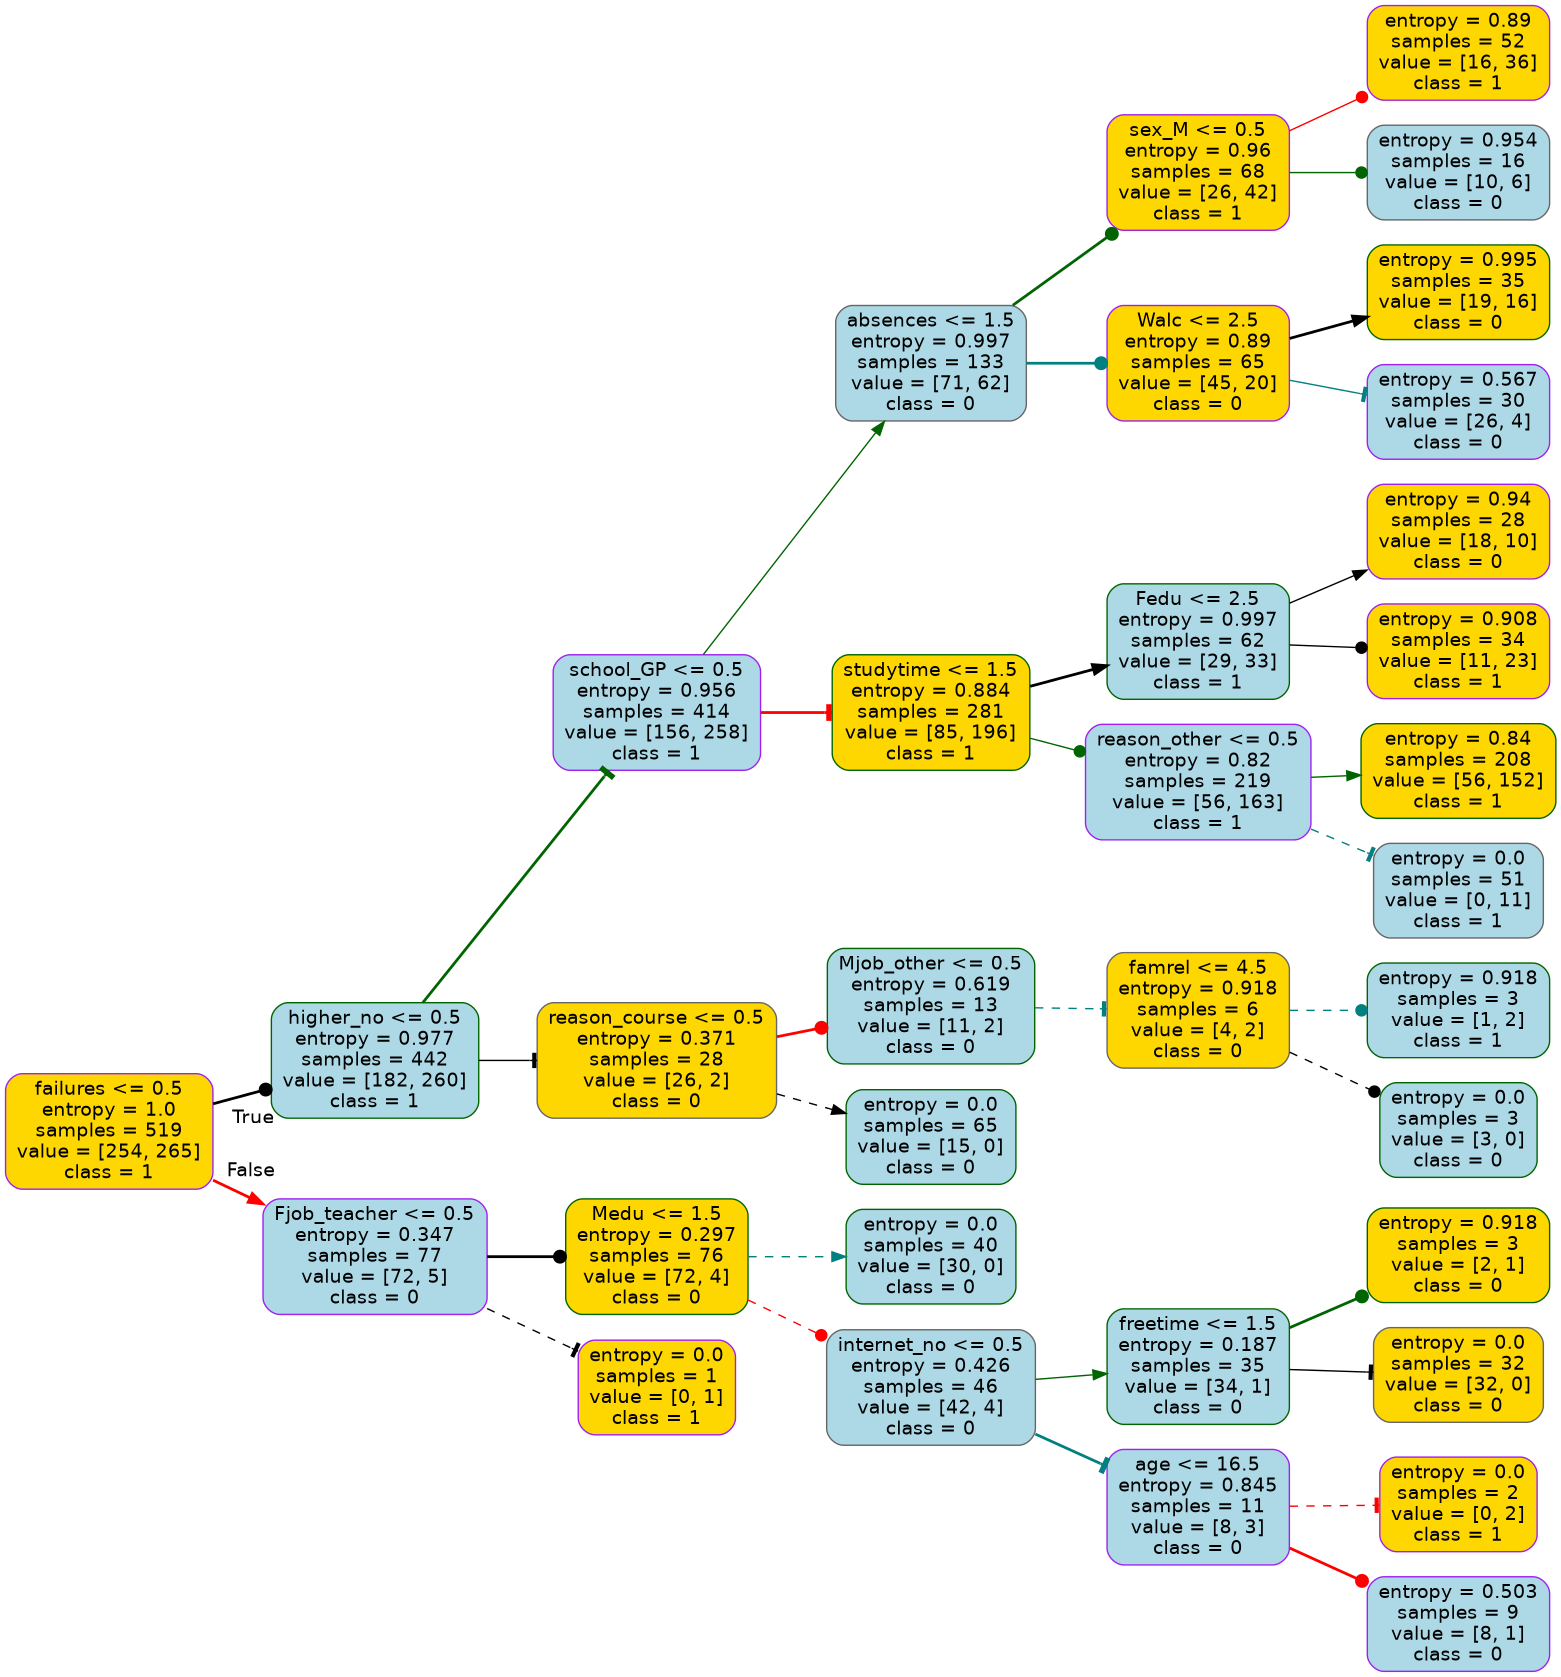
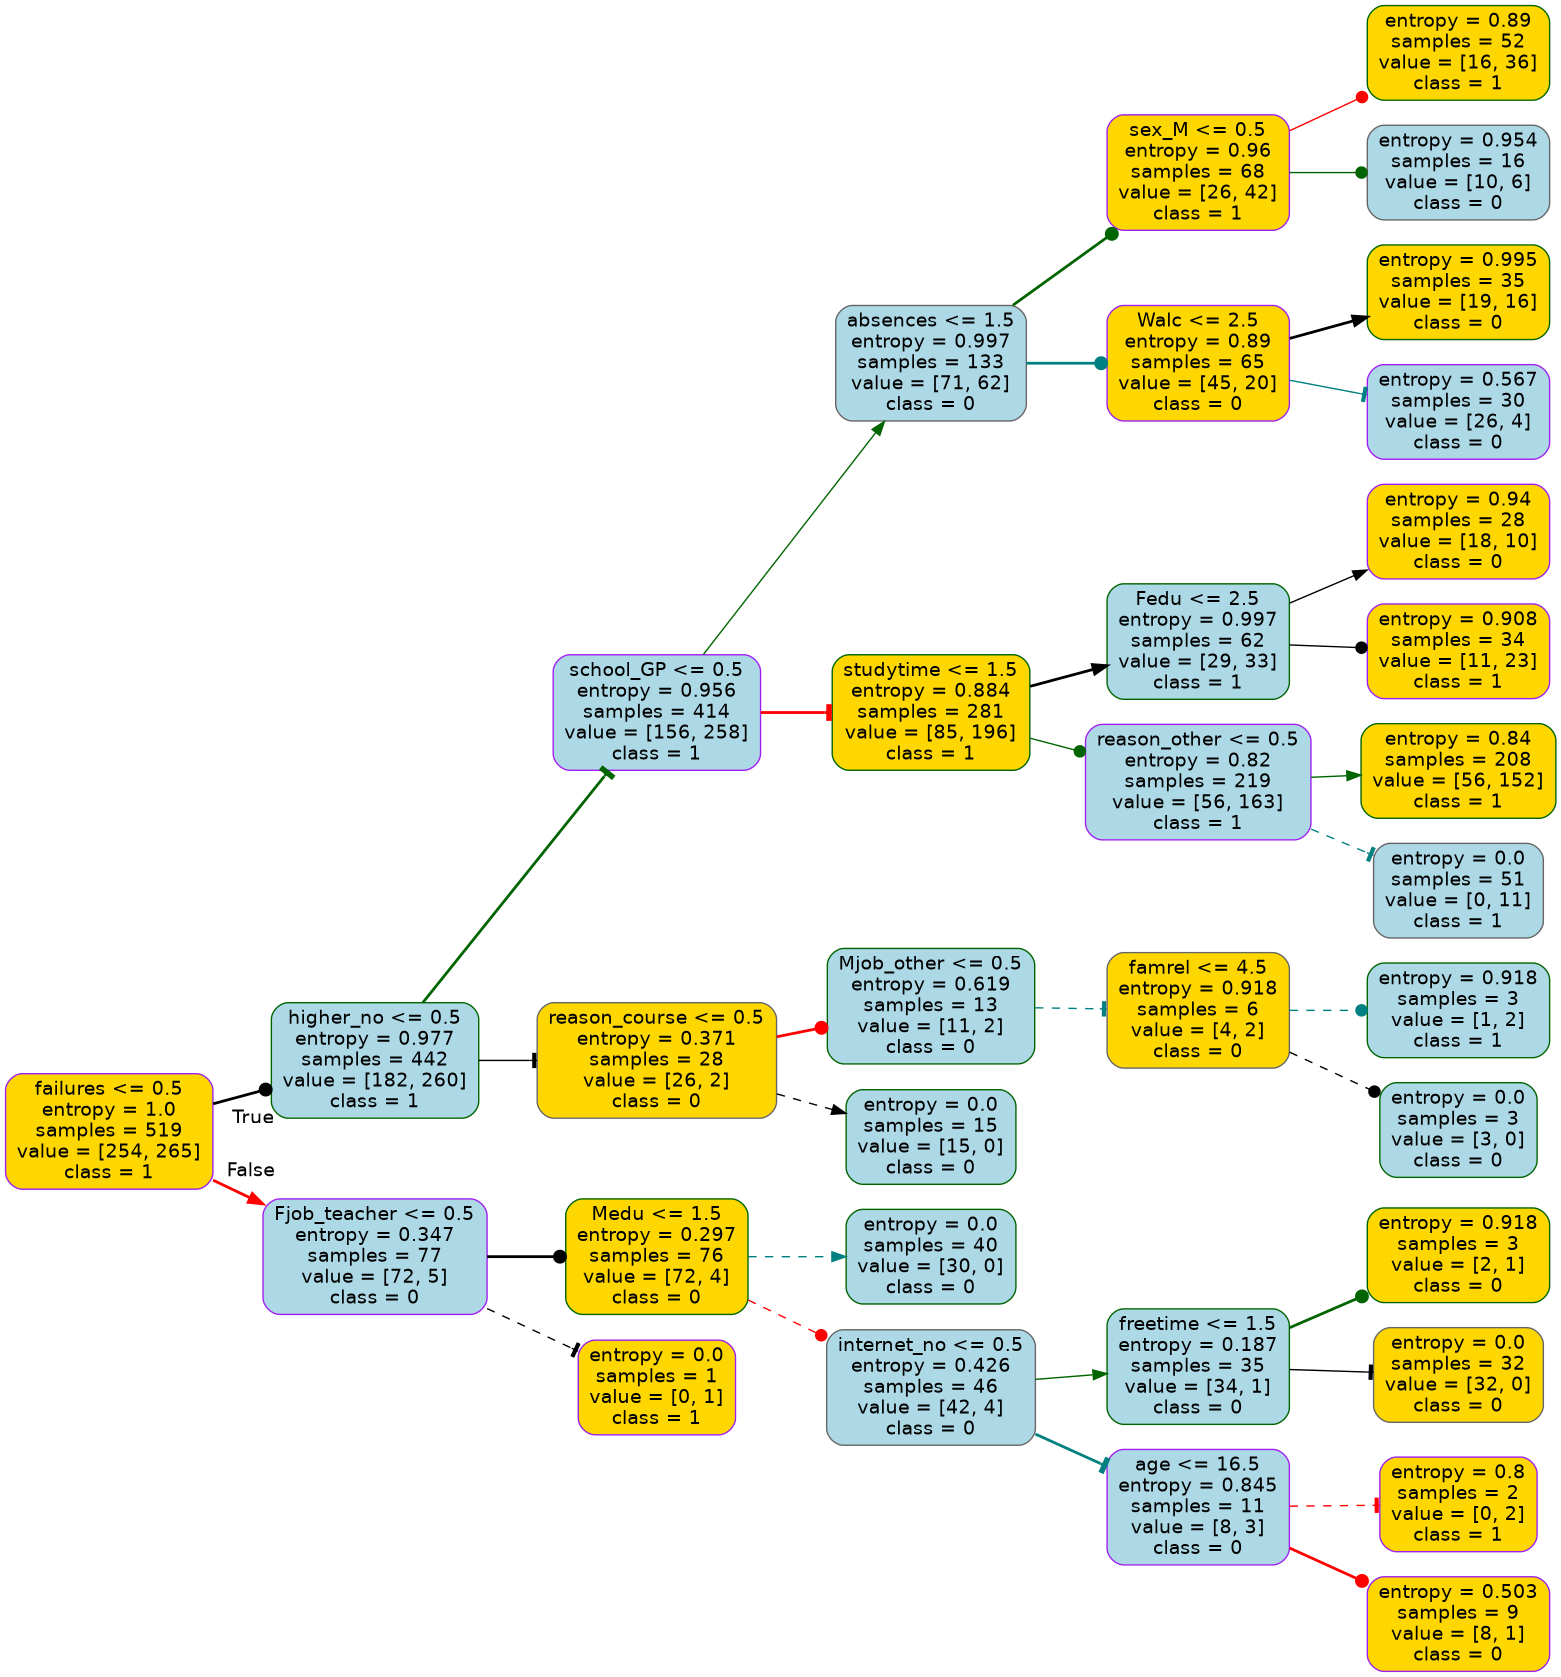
(1458, 53) -> (1458, 53)
(931, 1137) -> (931, 1137)
(1458, 1504) -> (1458, 1504)
(1458, 1624) -> (1458, 1624)
